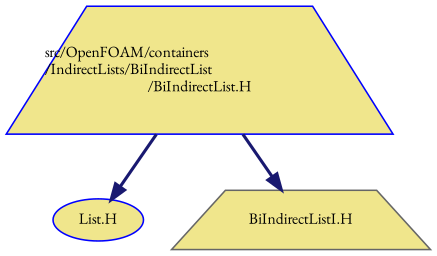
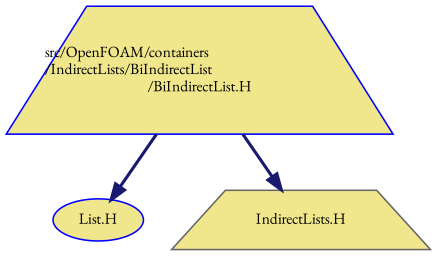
(301, 220) -> (301, 220)
